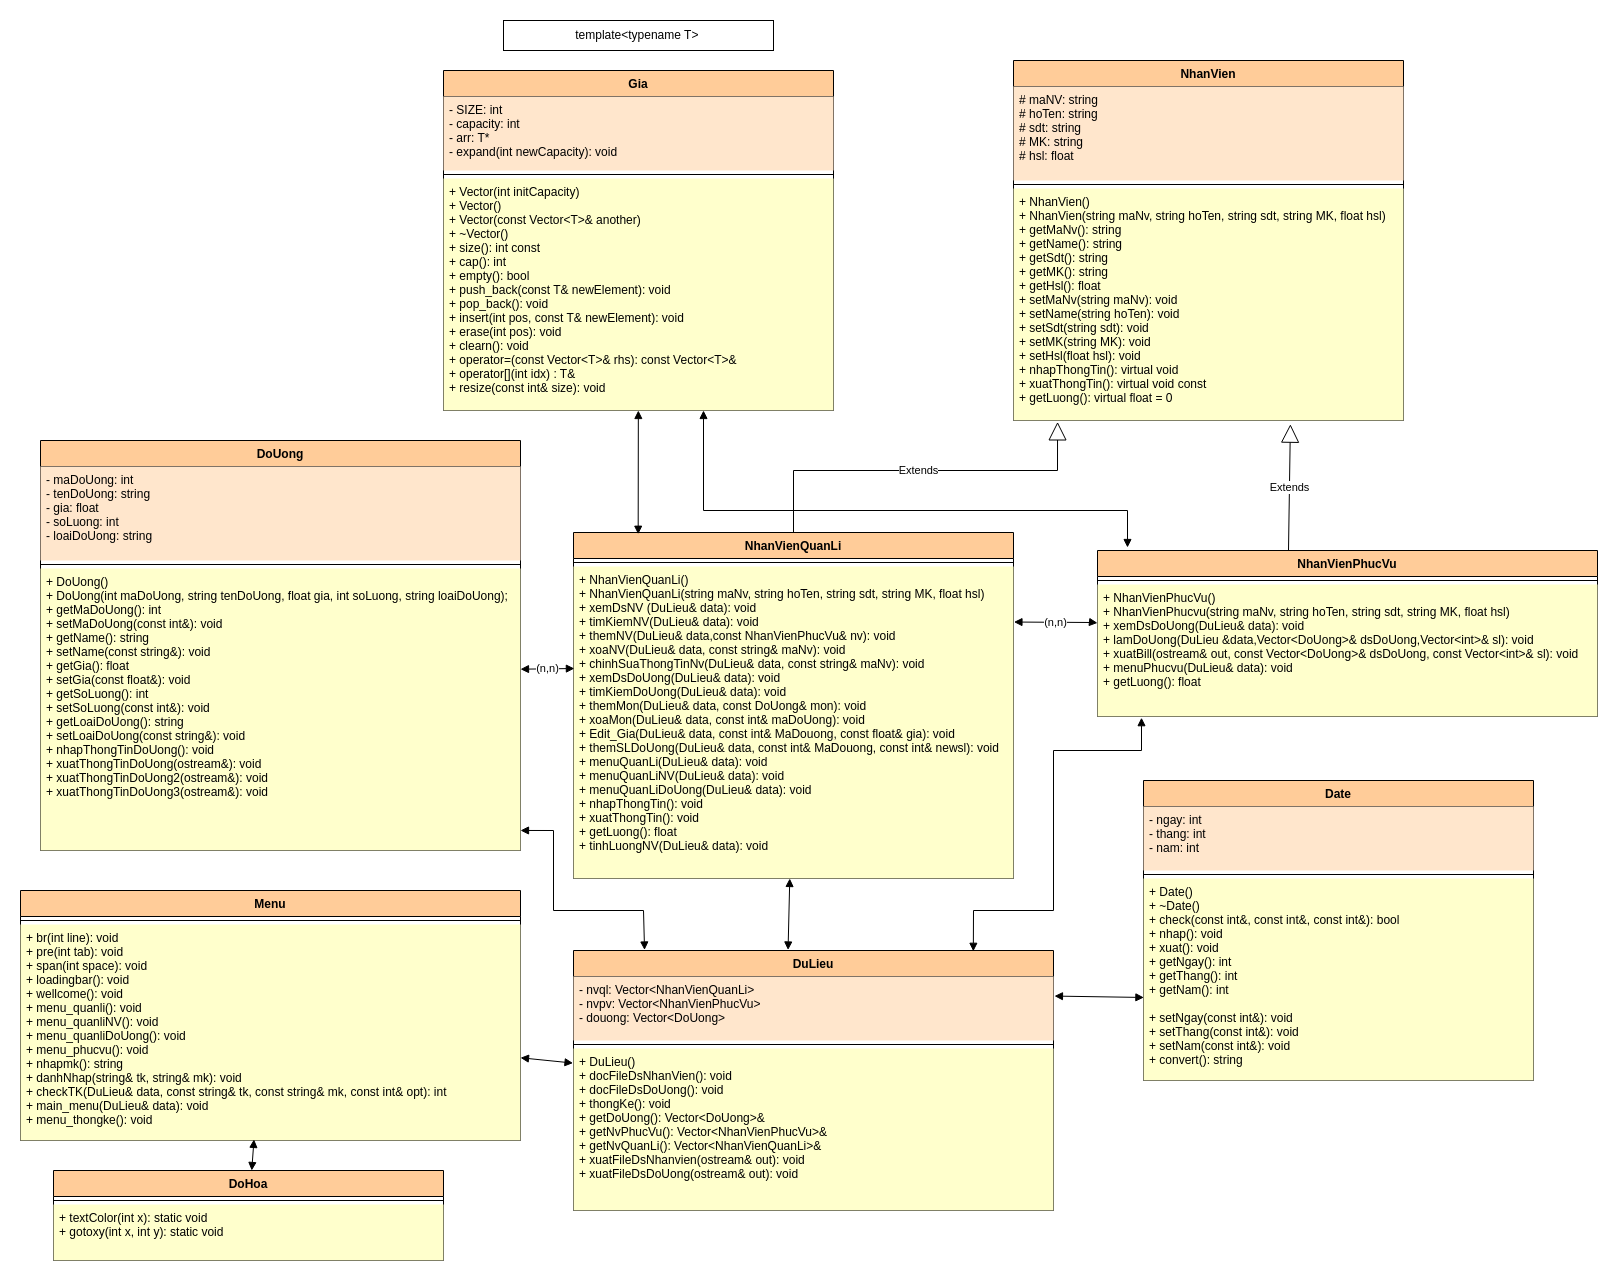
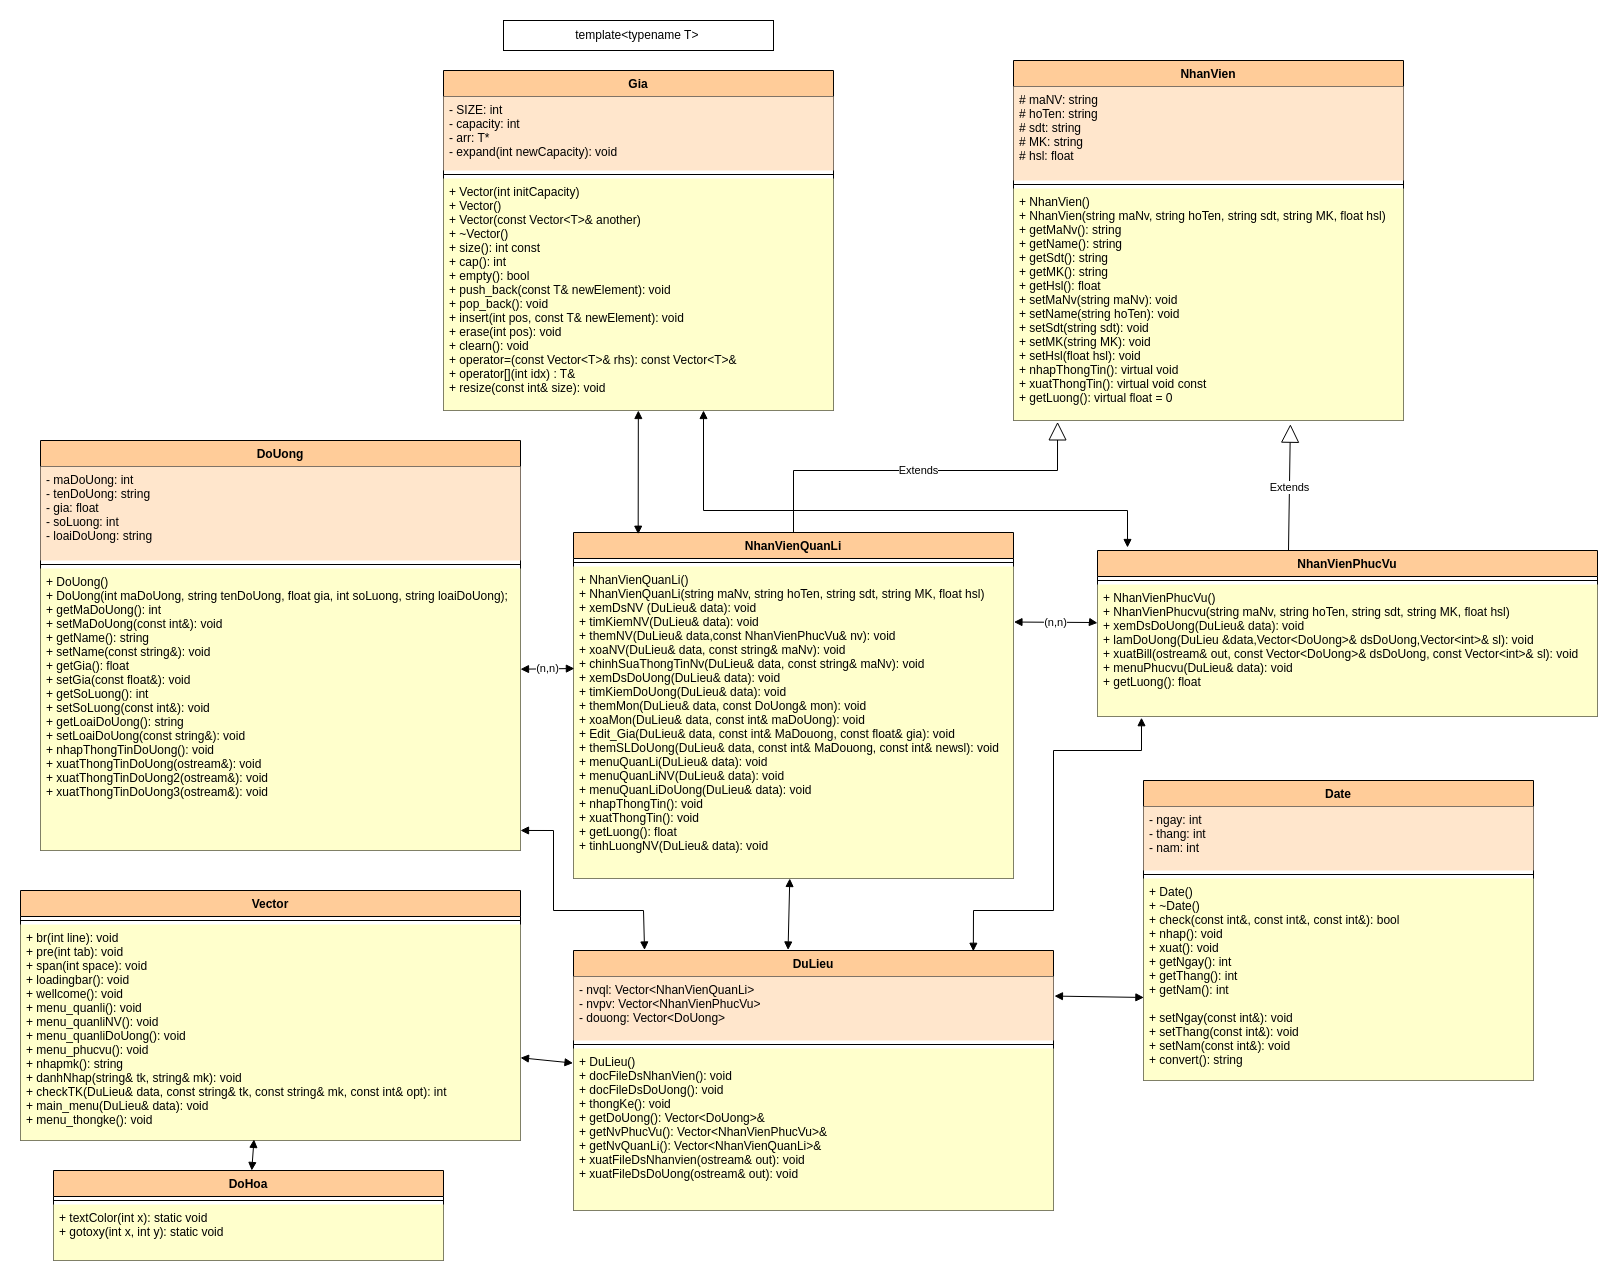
(270, 904) -> (270, 904)
